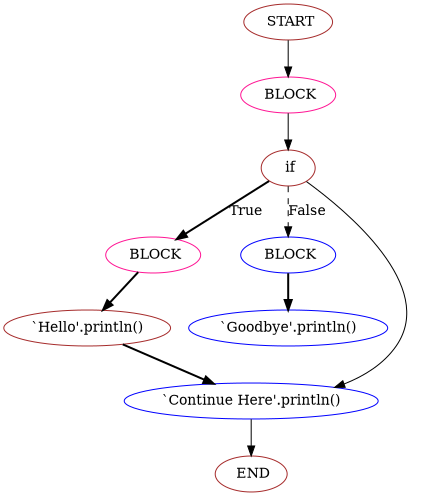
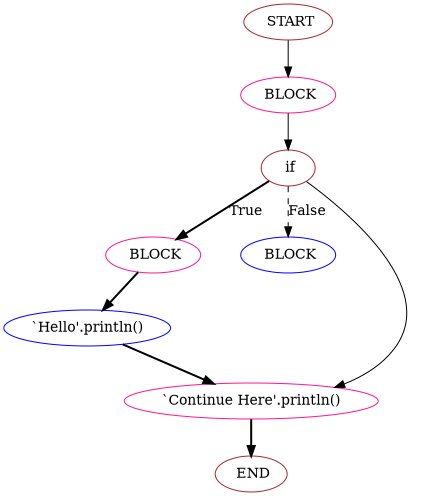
(87, 328) -> (87, 328)
(288, 328) -> none
(251, 401) -> (251, 401)
(251, 433) -> (251, 433)
